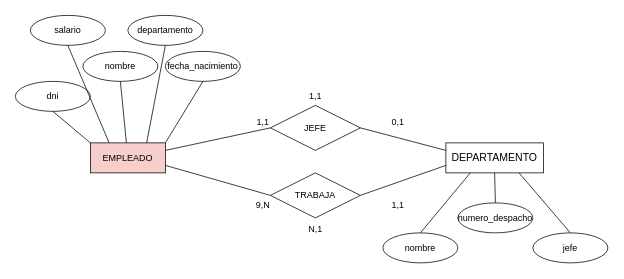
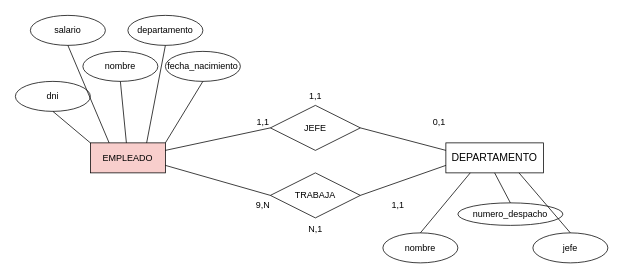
(398, 123) -> (439, 123)
(495, 218) -> (510, 214)
